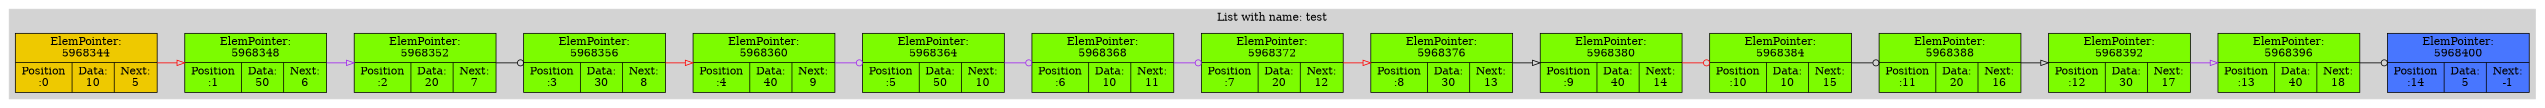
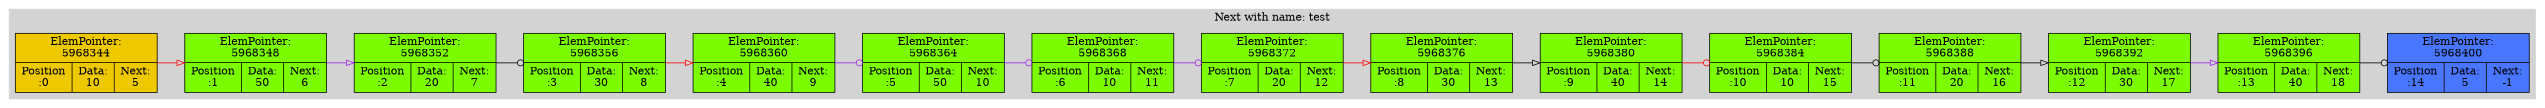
(1272, 18) -> (1272, 18)
